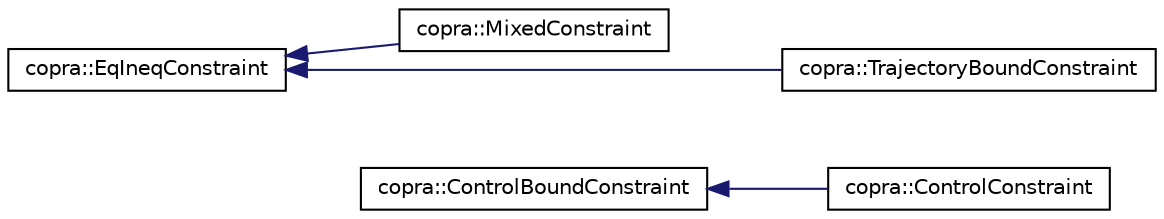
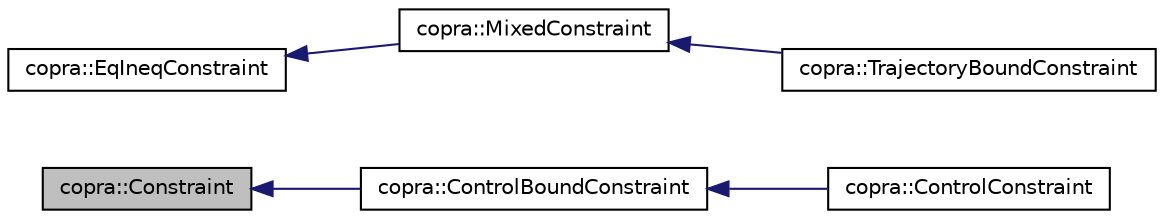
(545, 70) -> (736, 49)
none -> (147, 189)
